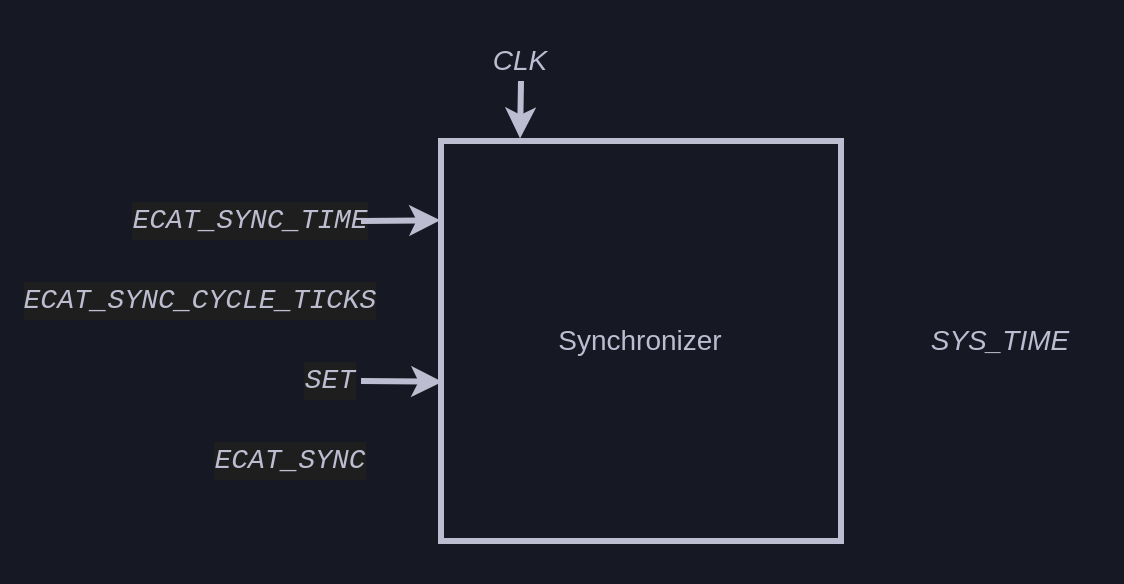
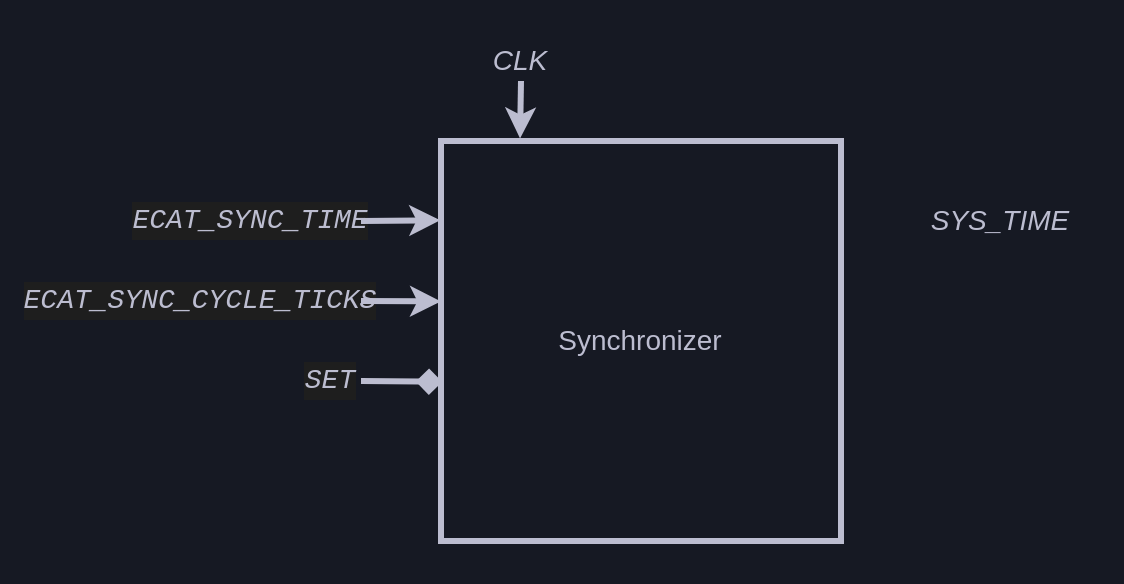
none -> (390, 301)
(1001, 341) -> (1001, 221)
(417, 382) -> (417, 382)
(291, 461) -> none
